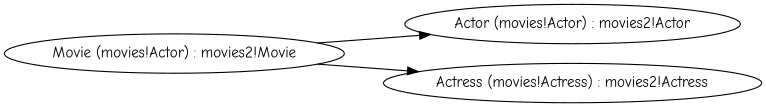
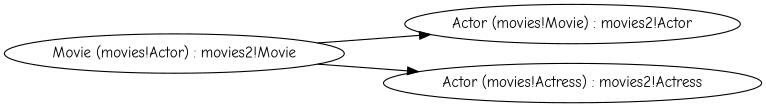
(573, 24) -> (573, 24)
(573, 83) -> (573, 83)
